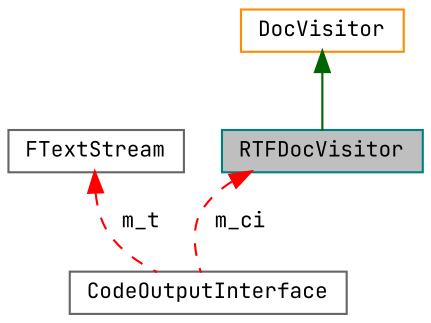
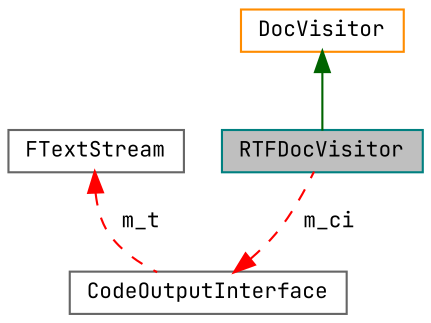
(197, 220) -> (287, 219)
